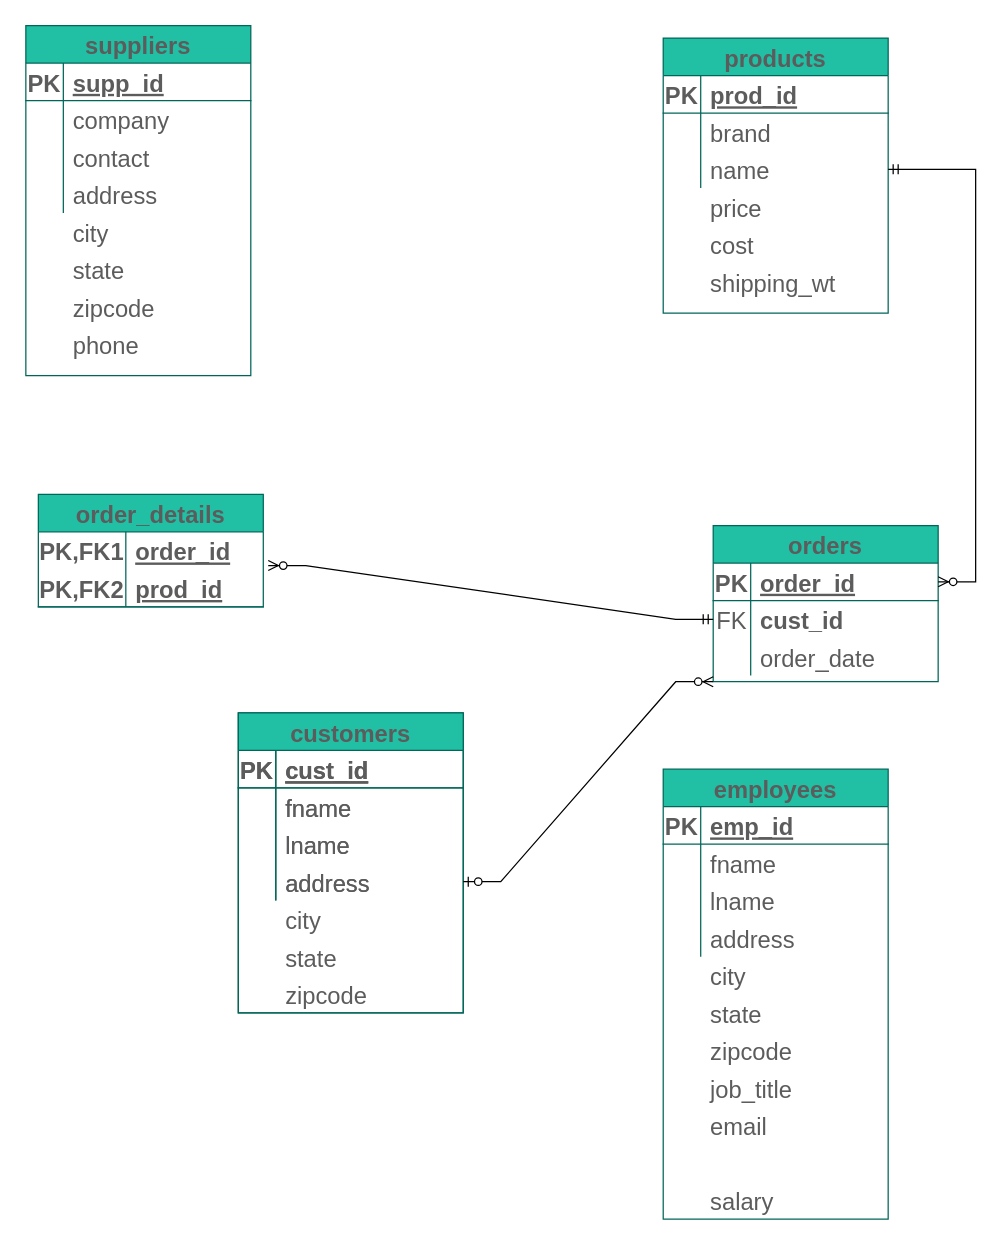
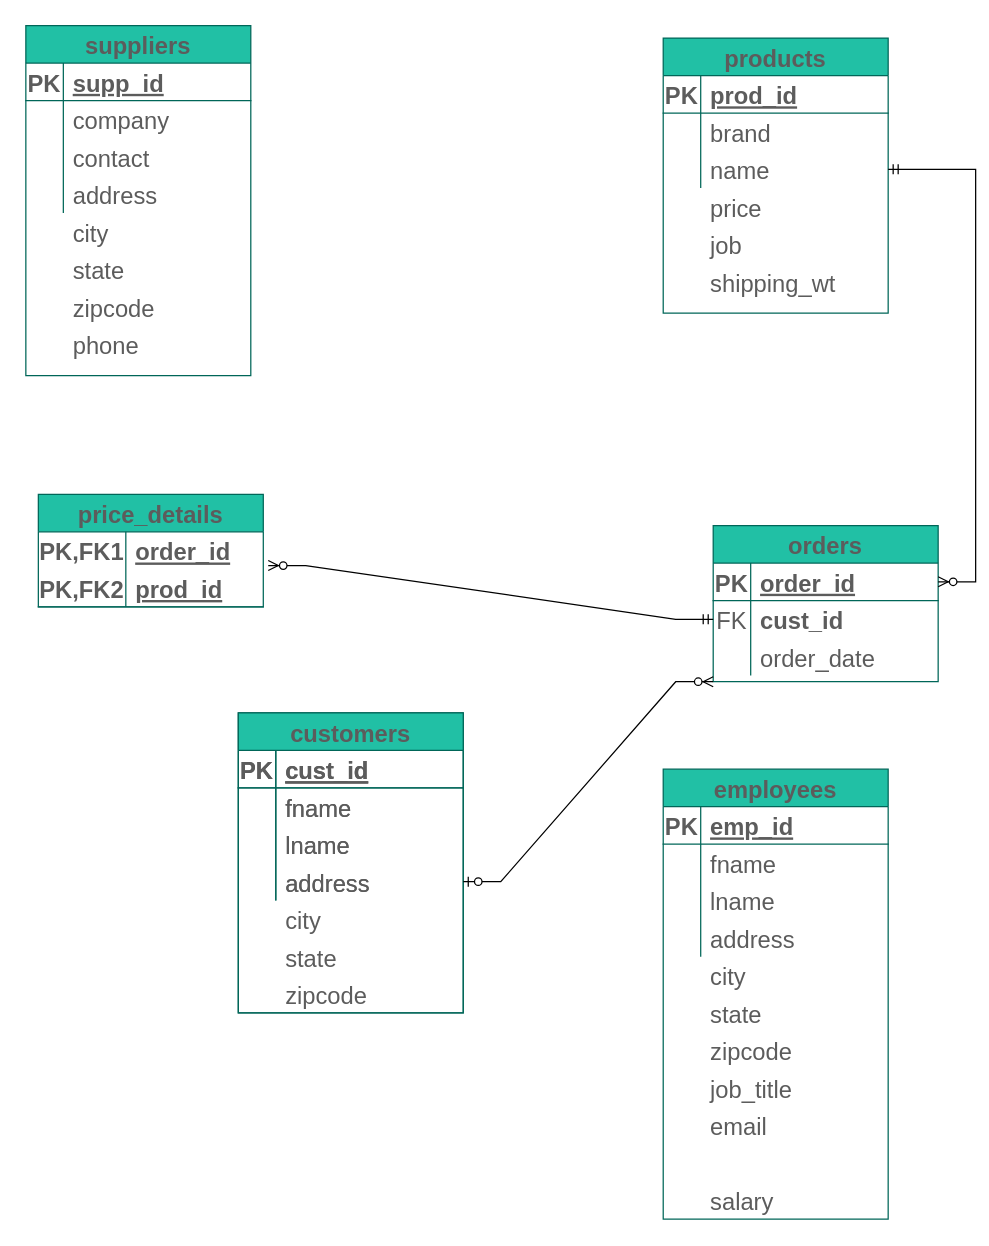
(737, 246) -> (730, 246)
(150, 515) -> (150, 515)
